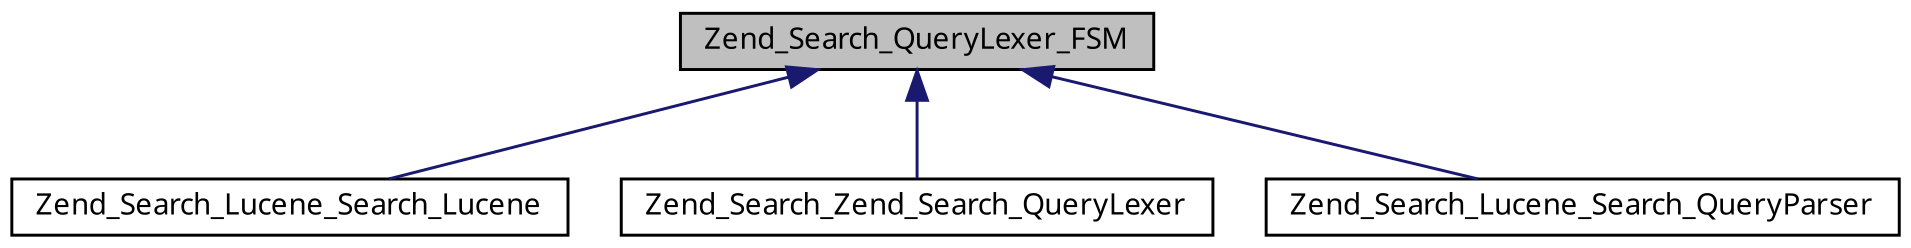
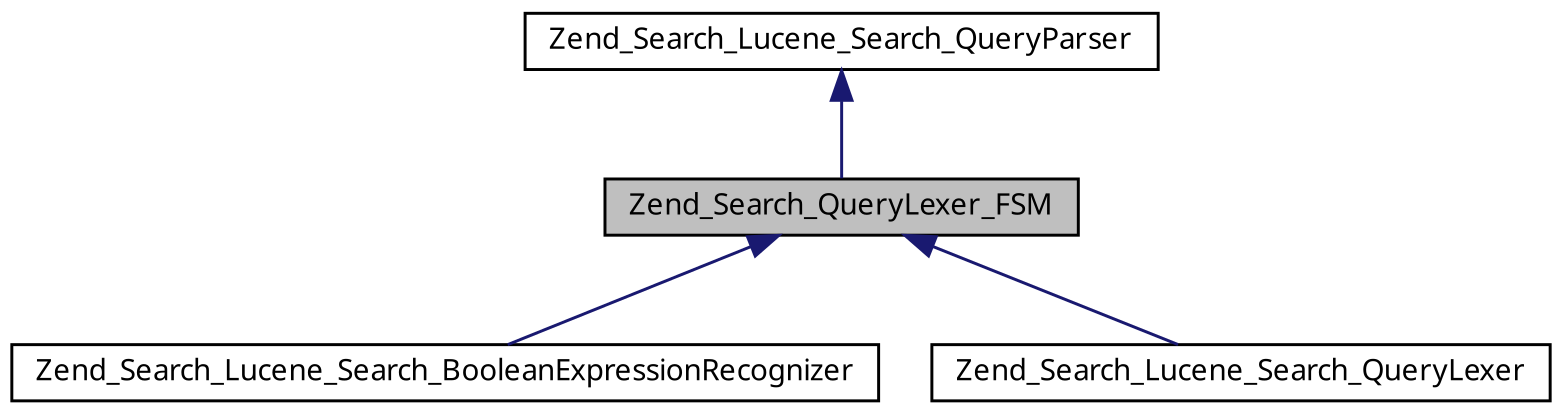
(1265, 128) -> (842, 140)
(290, 207) -> (445, 373)
(917, 207) -> (1241, 373)
